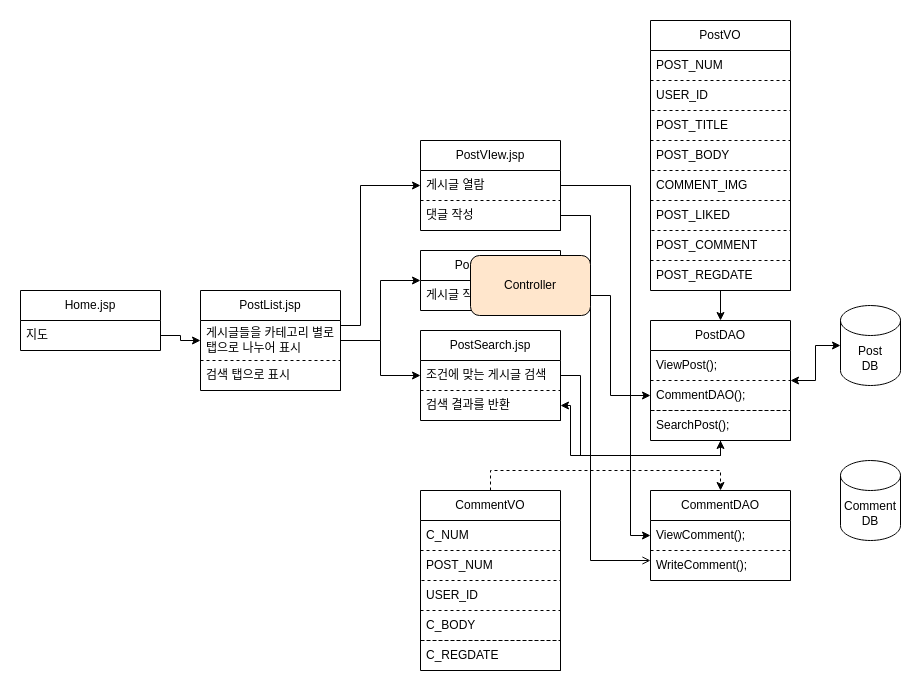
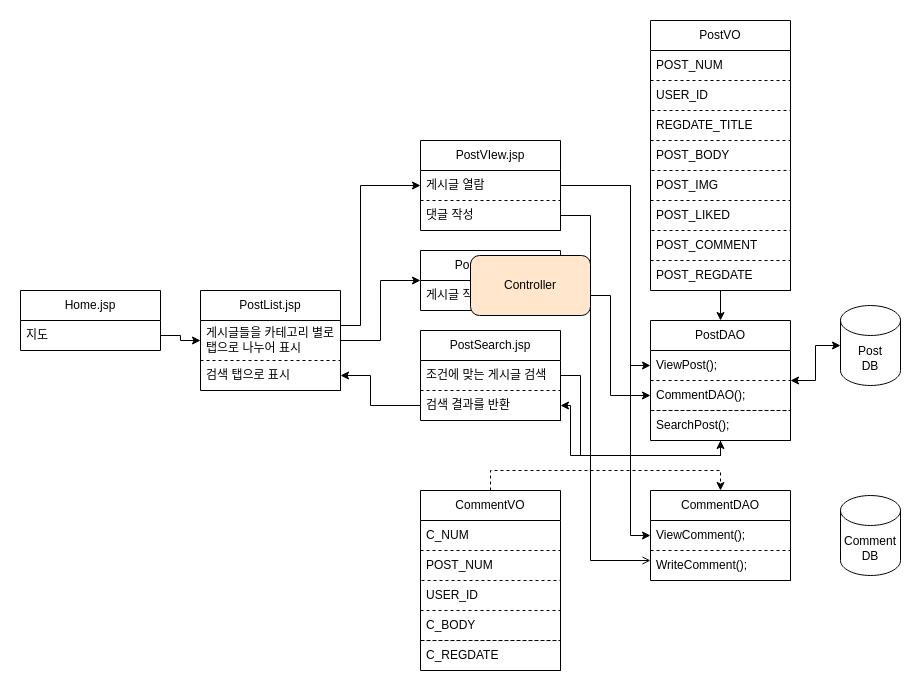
(690, 126) -> (700, 126)
(693, 186) -> (683, 186)
none -> (638, 366)
(381, 375) -> none
none -> (371, 404)
(871, 501) -> (871, 536)
